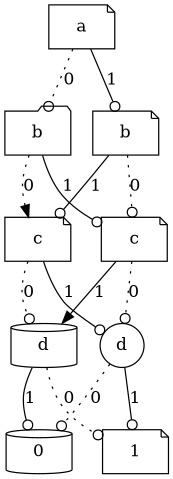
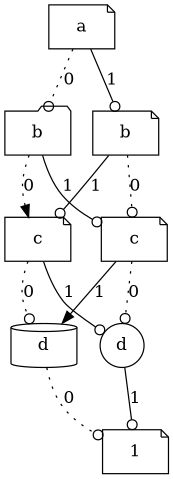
(39, 452) -> none
